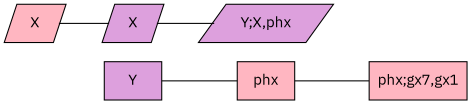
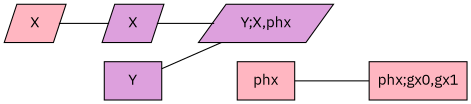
(200, 81) -> (192, 56)
(418, 81) -> (418, 81)
